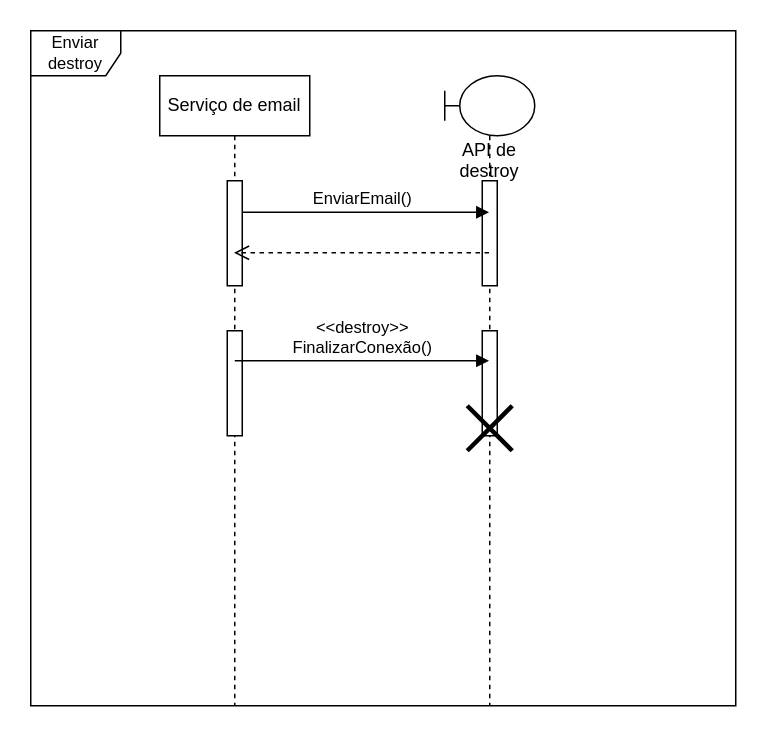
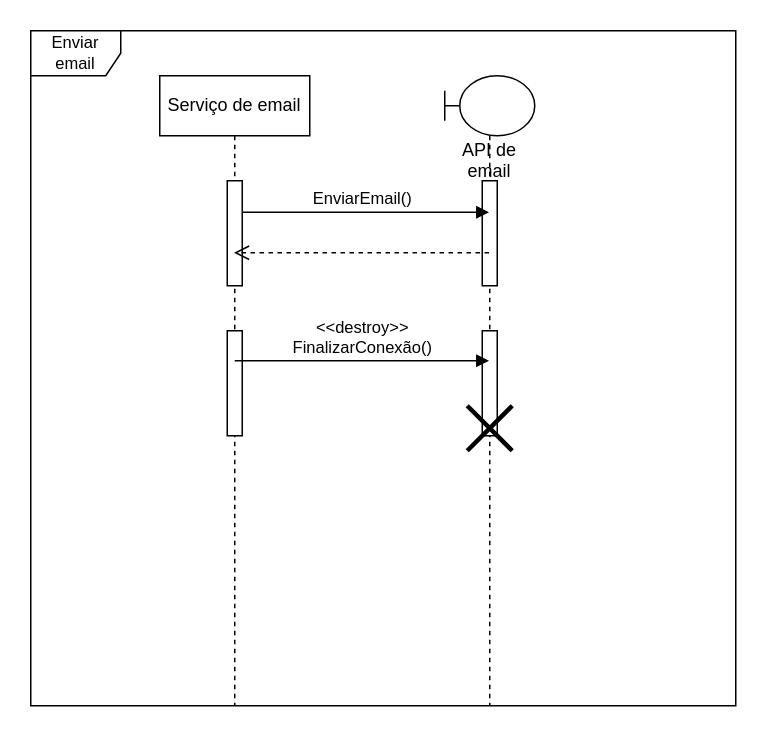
(76, 53) -> (76, 53)
(490, 162) -> (490, 162)
